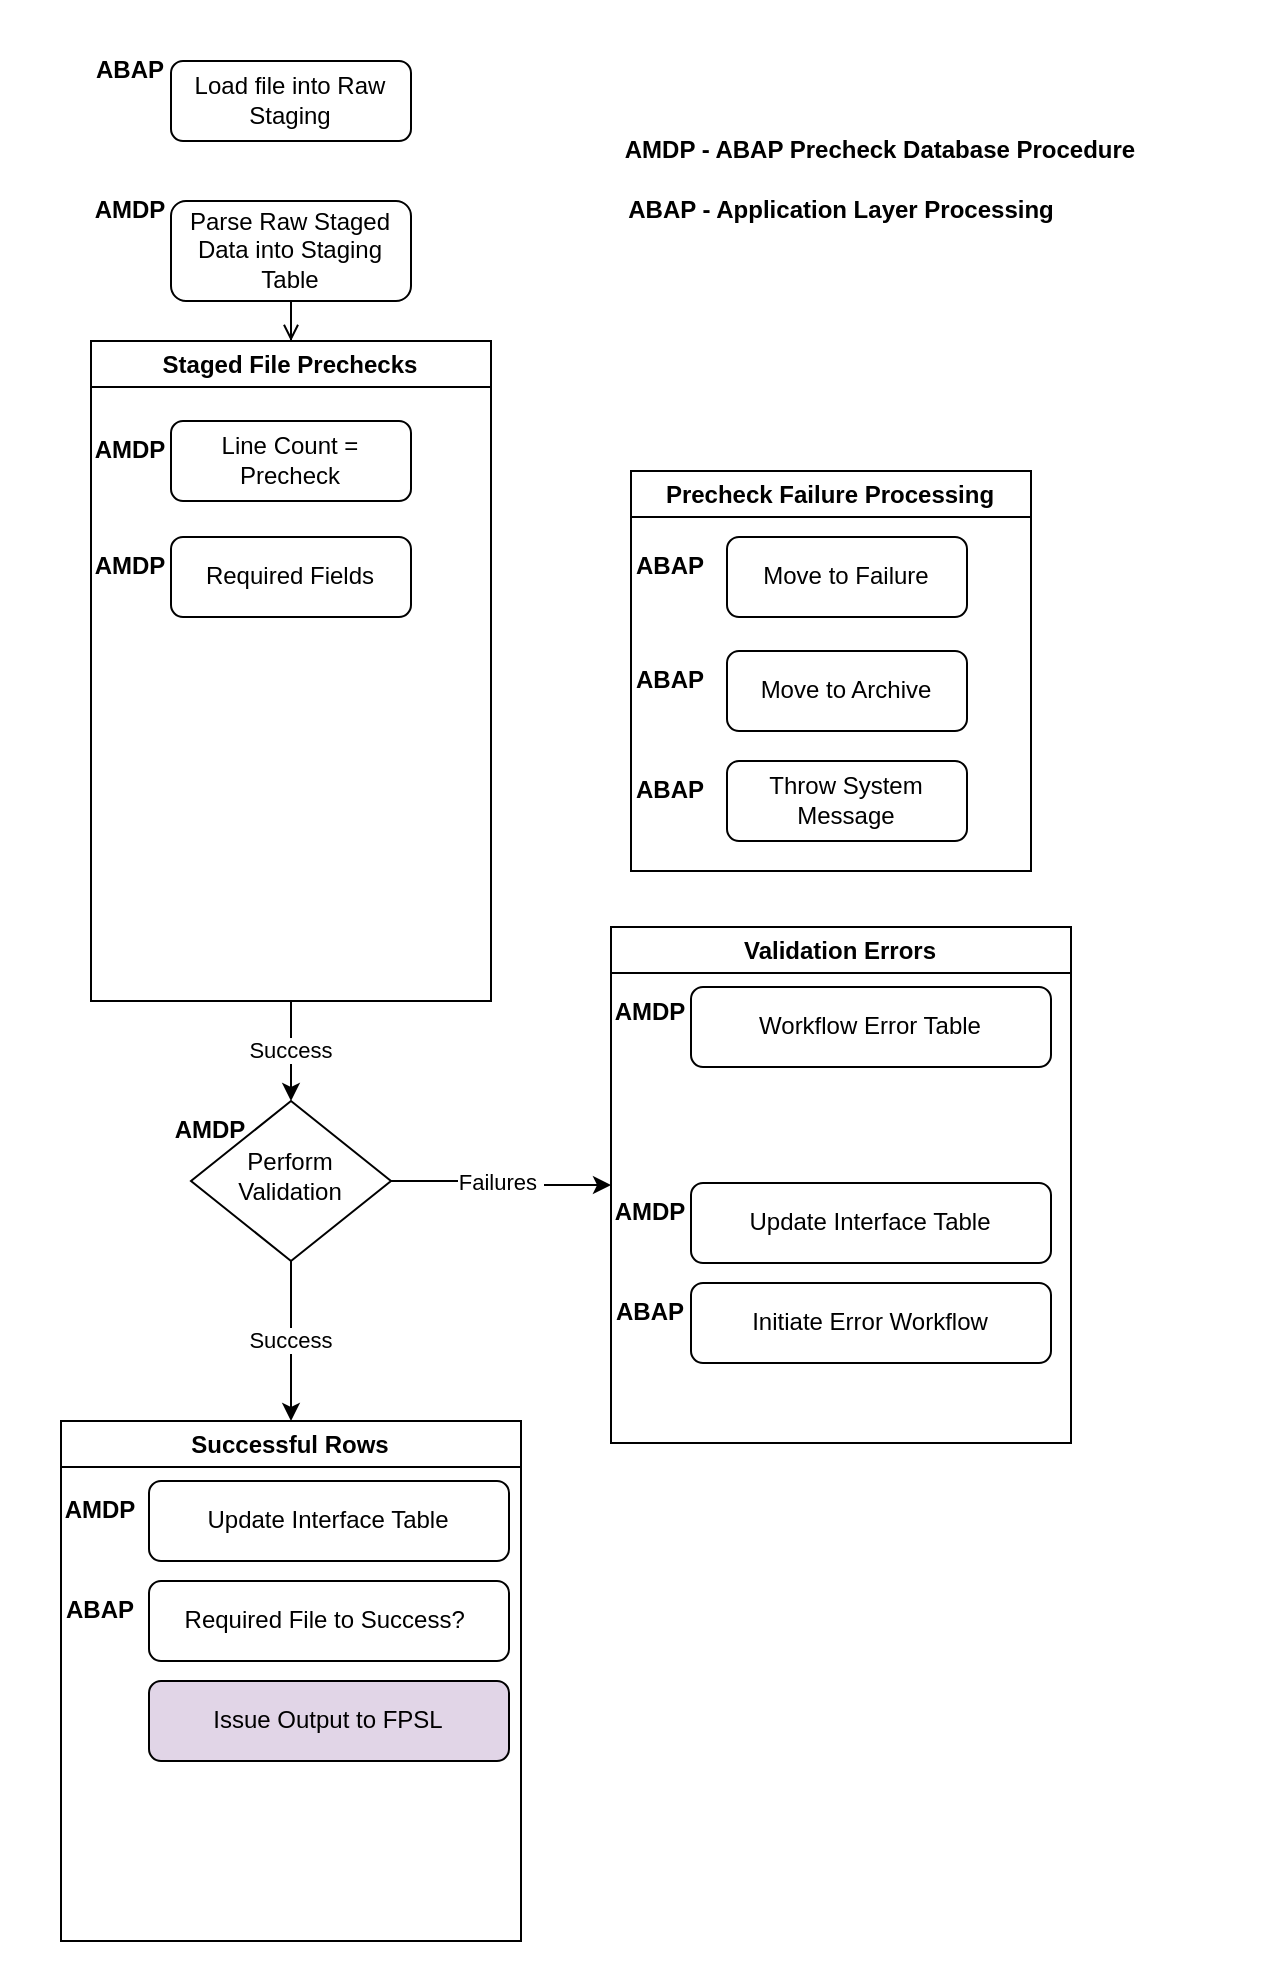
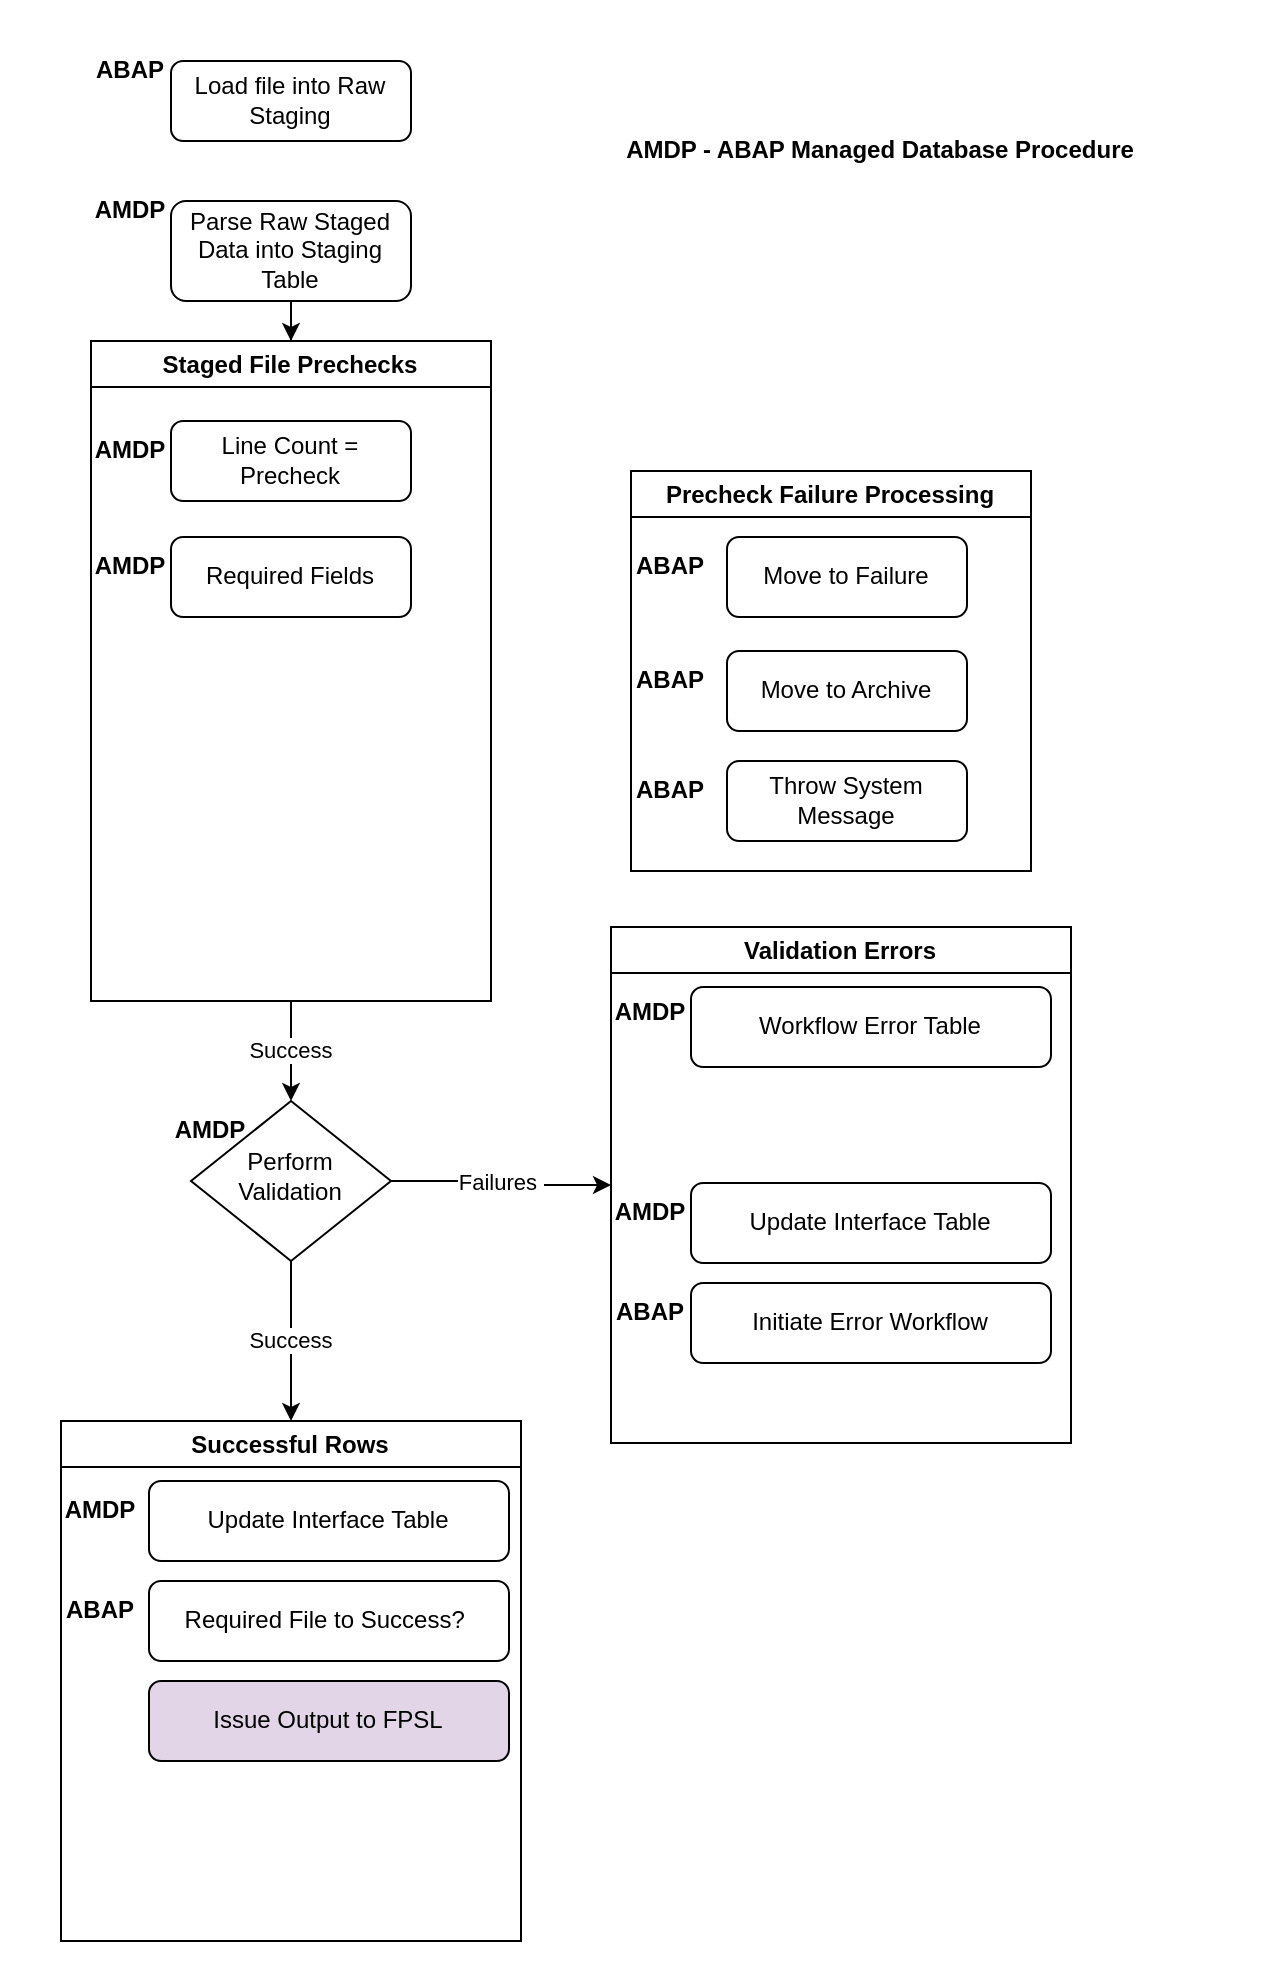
(881, 151) -> (881, 151)
(841, 211) -> none
(291, 329) -> (291, 326)
